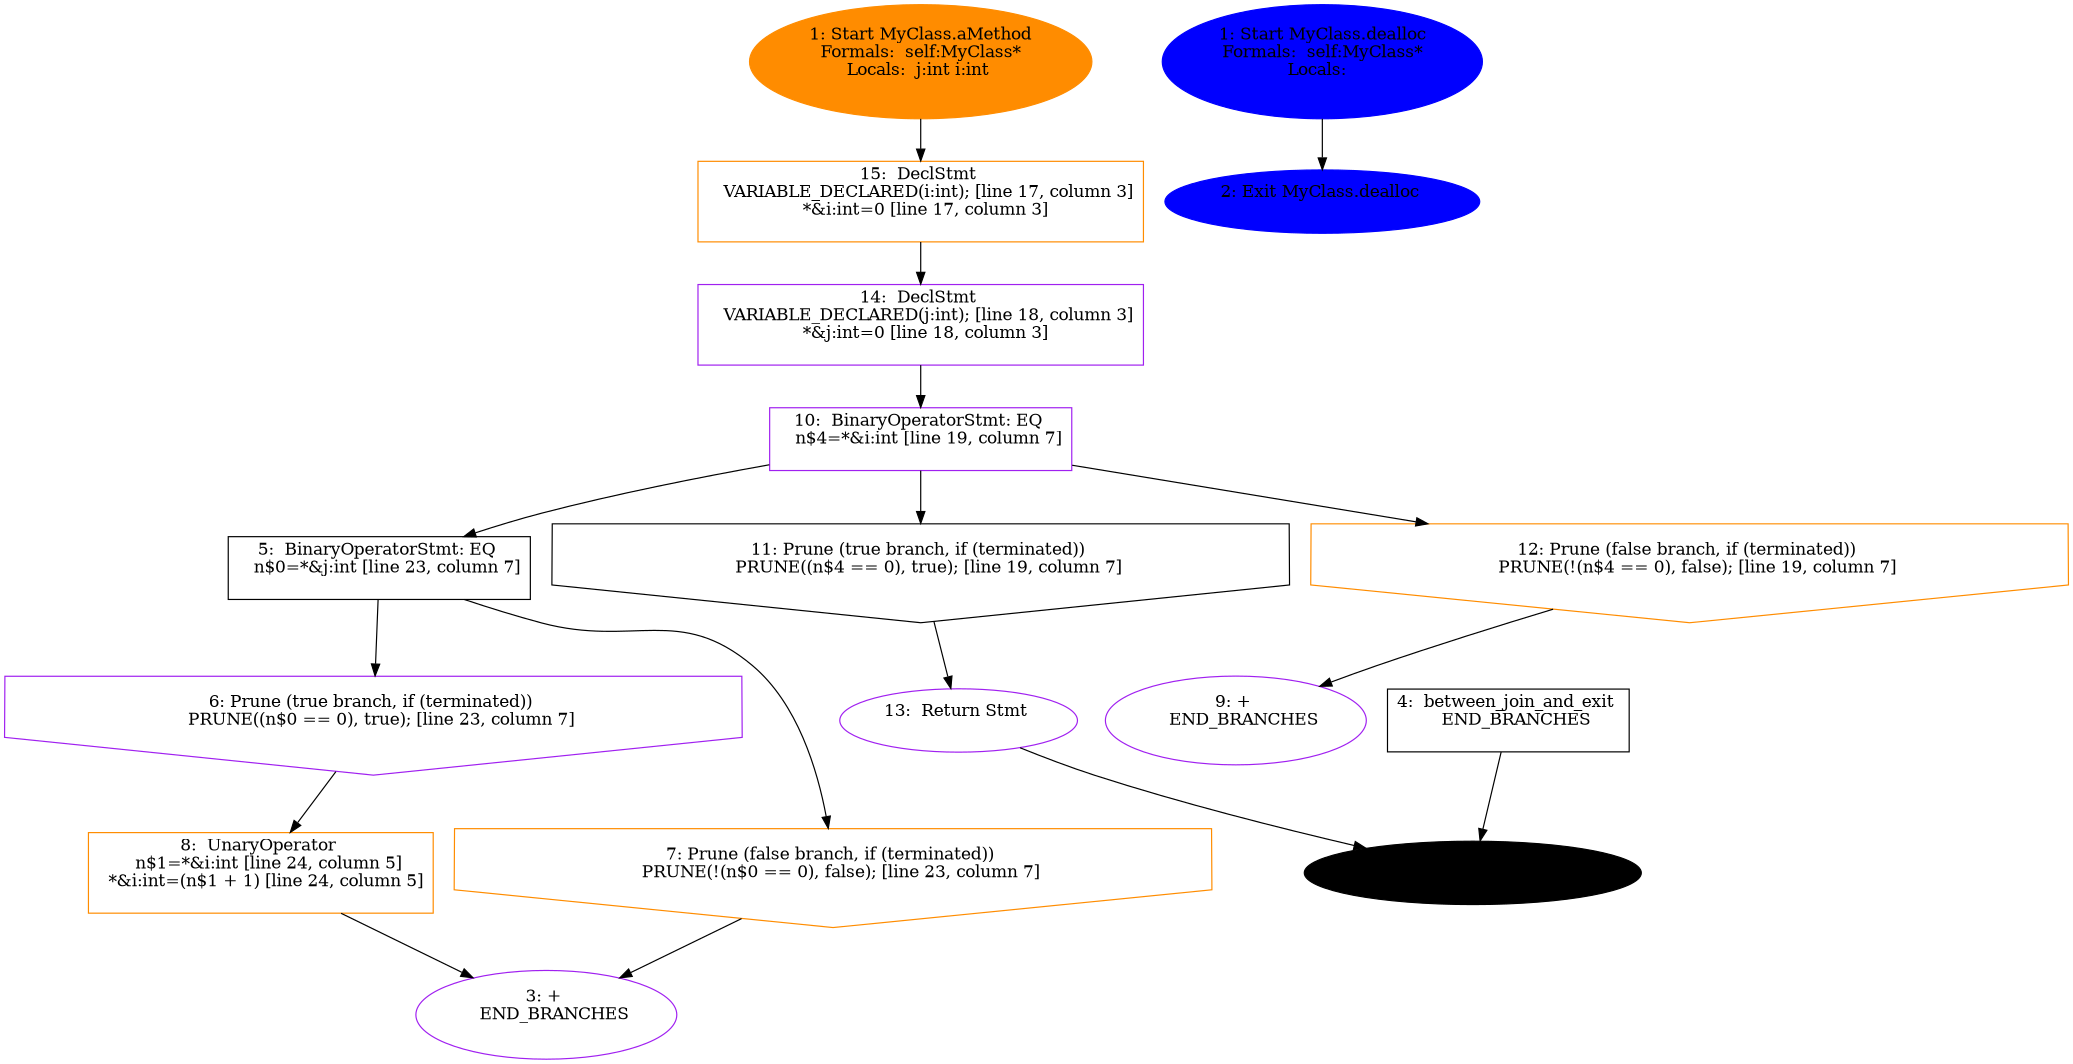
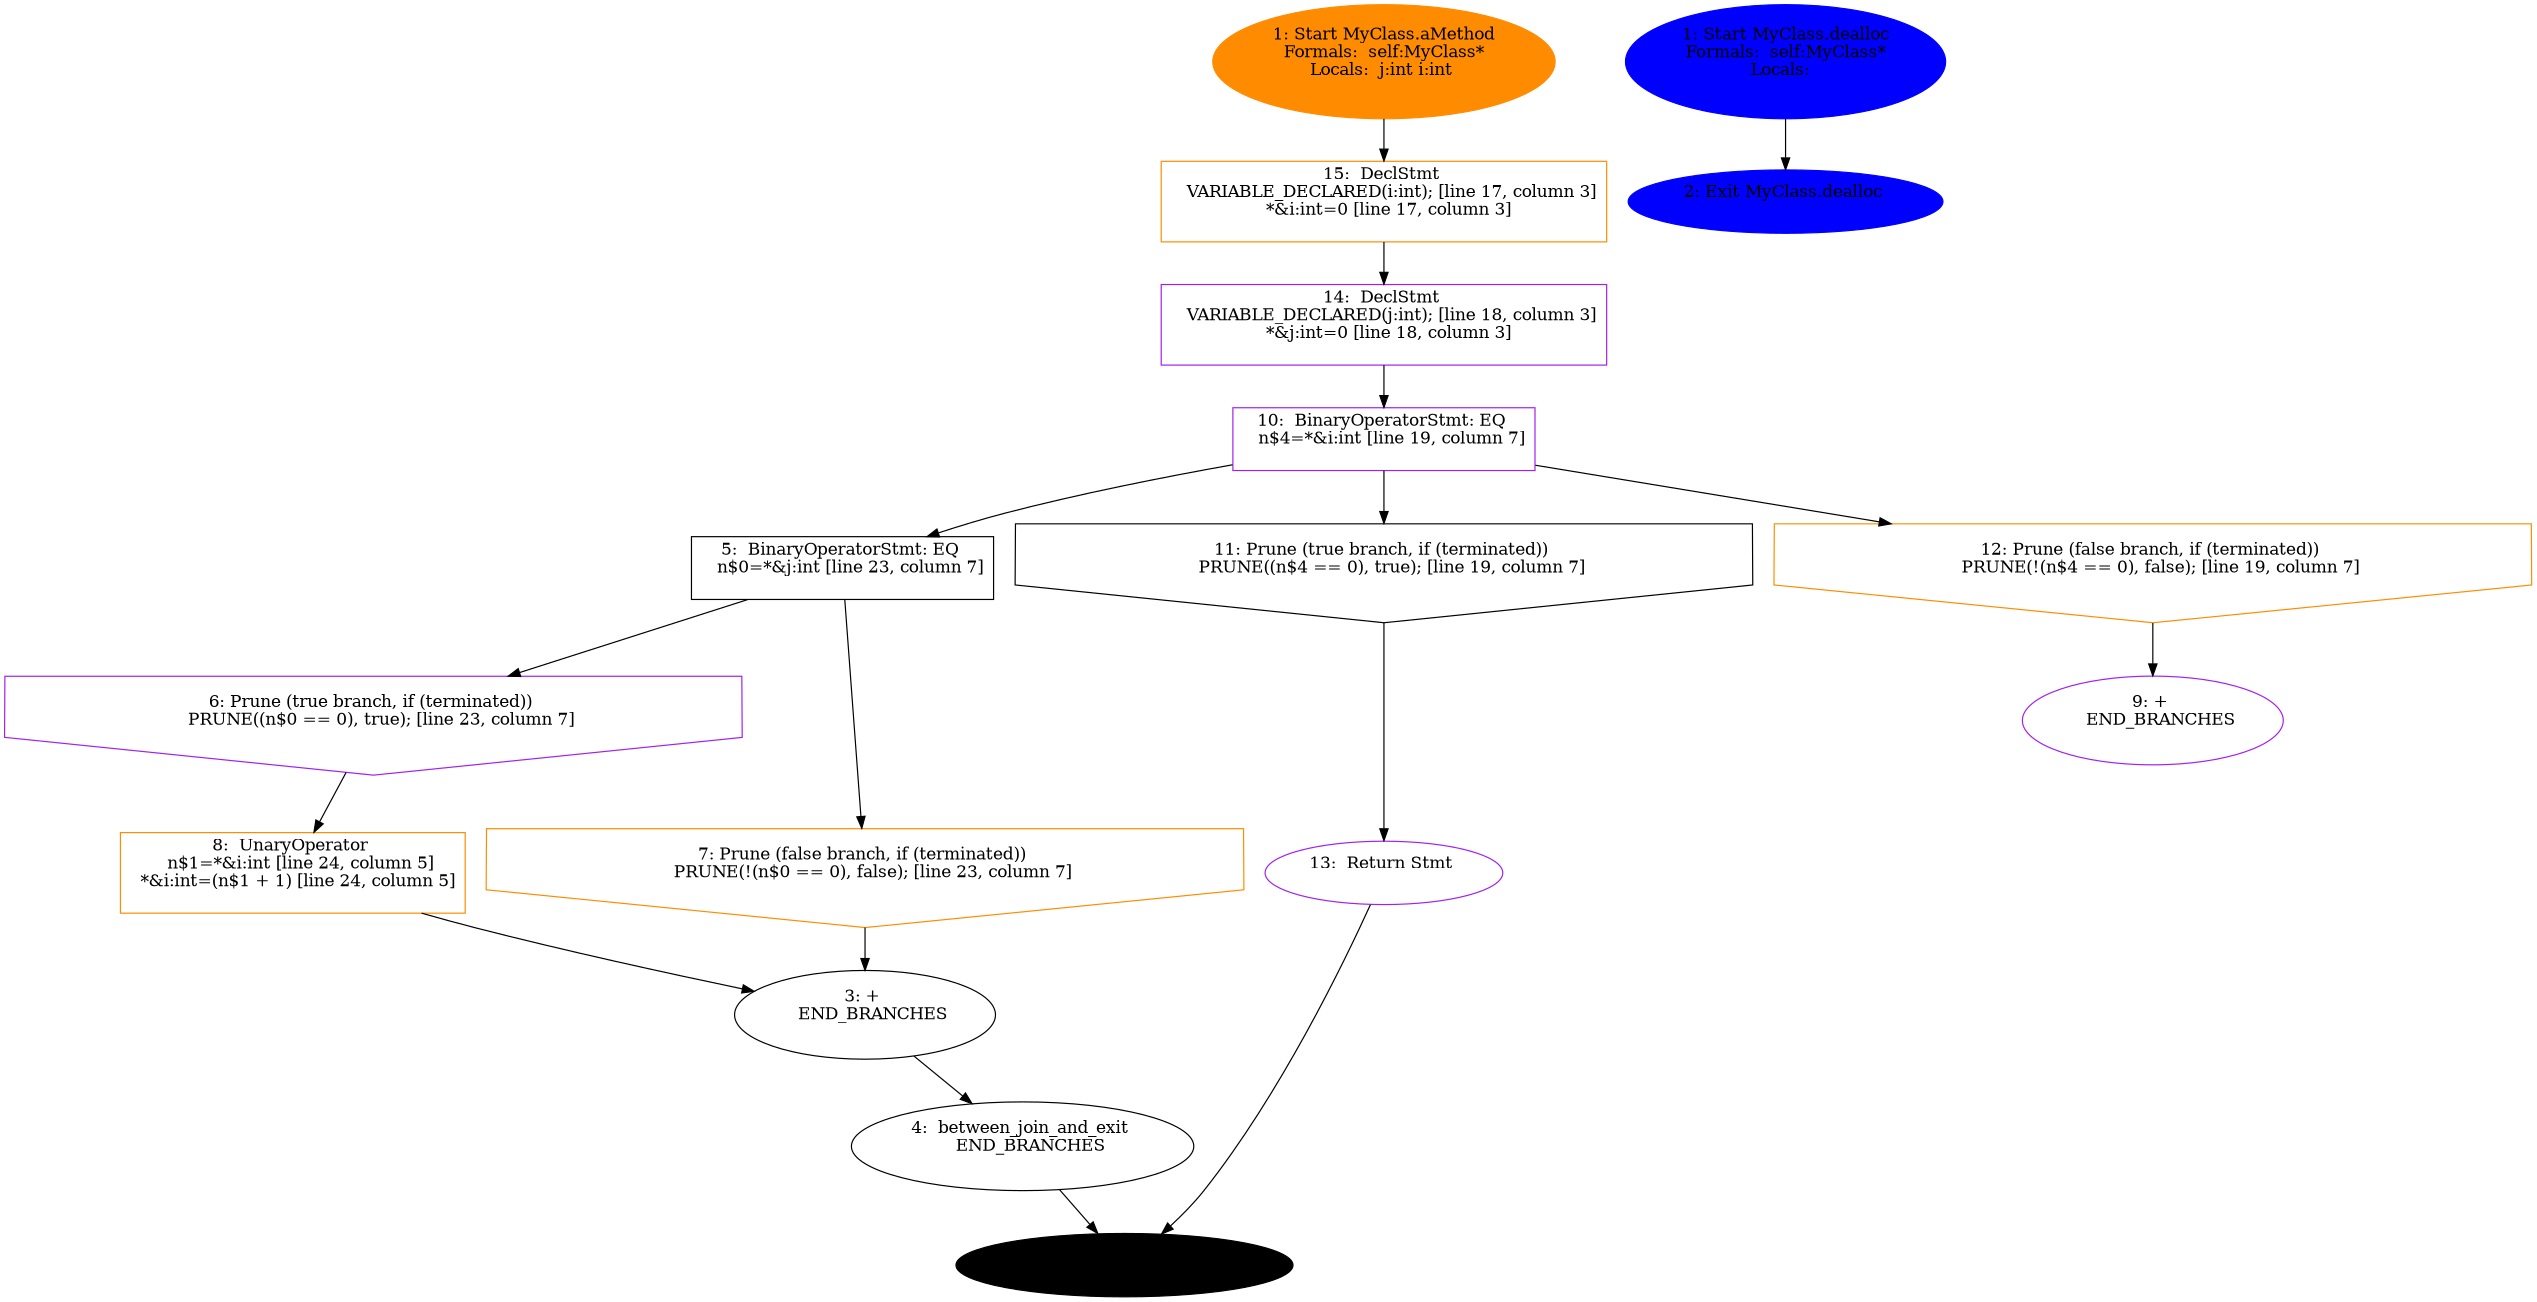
(1508, 720) -> (1023, 1146)
(546, 1015) -> (865, 1015)
none -> (938, 1076)
